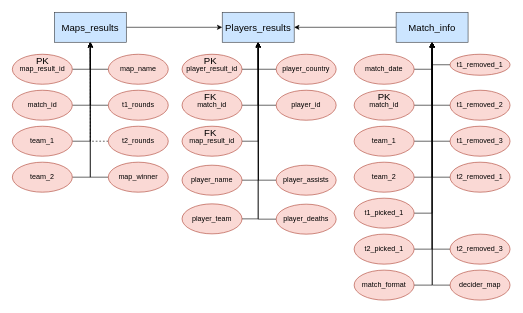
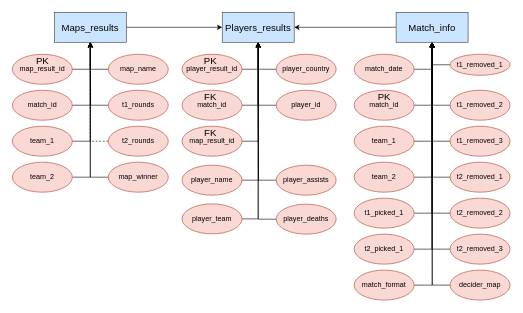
none -> (442, 213)
none -> (480, 213)
